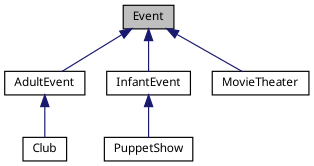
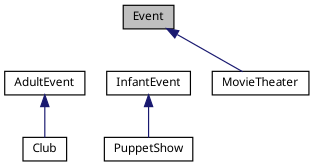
(91, 53) -> none
(149, 56) -> none
